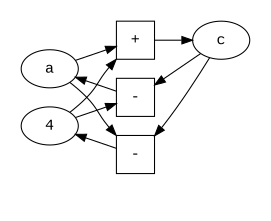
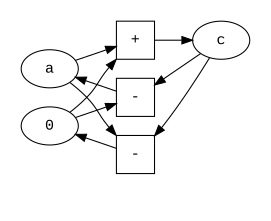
(50, 126) -> (50, 126)
